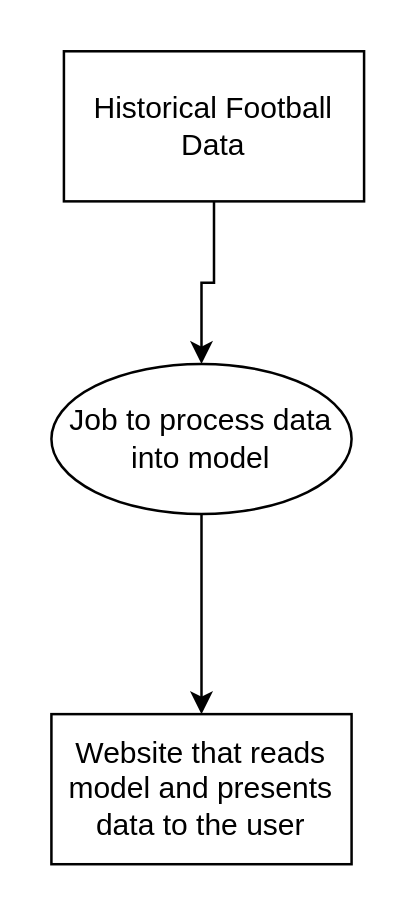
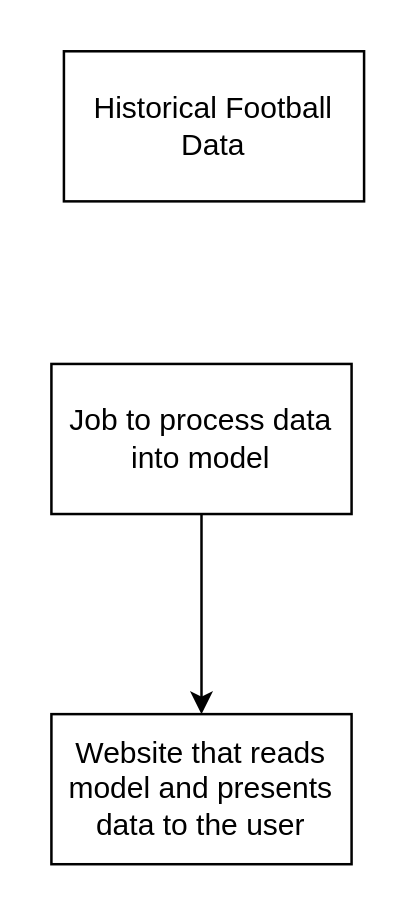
(214, 280) -> none
(201, 439) -> (201, 439)
